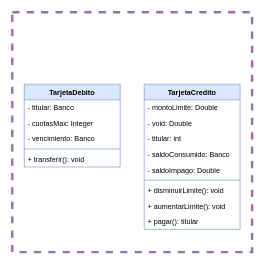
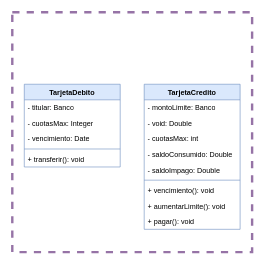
(185, 108) -> (184, 108)
(64, 140) -> (62, 140)
(171, 140) -> (176, 140)
(190, 155) -> (191, 155)
(190, 191) -> (185, 191)
(180, 222) -> (174, 222)
